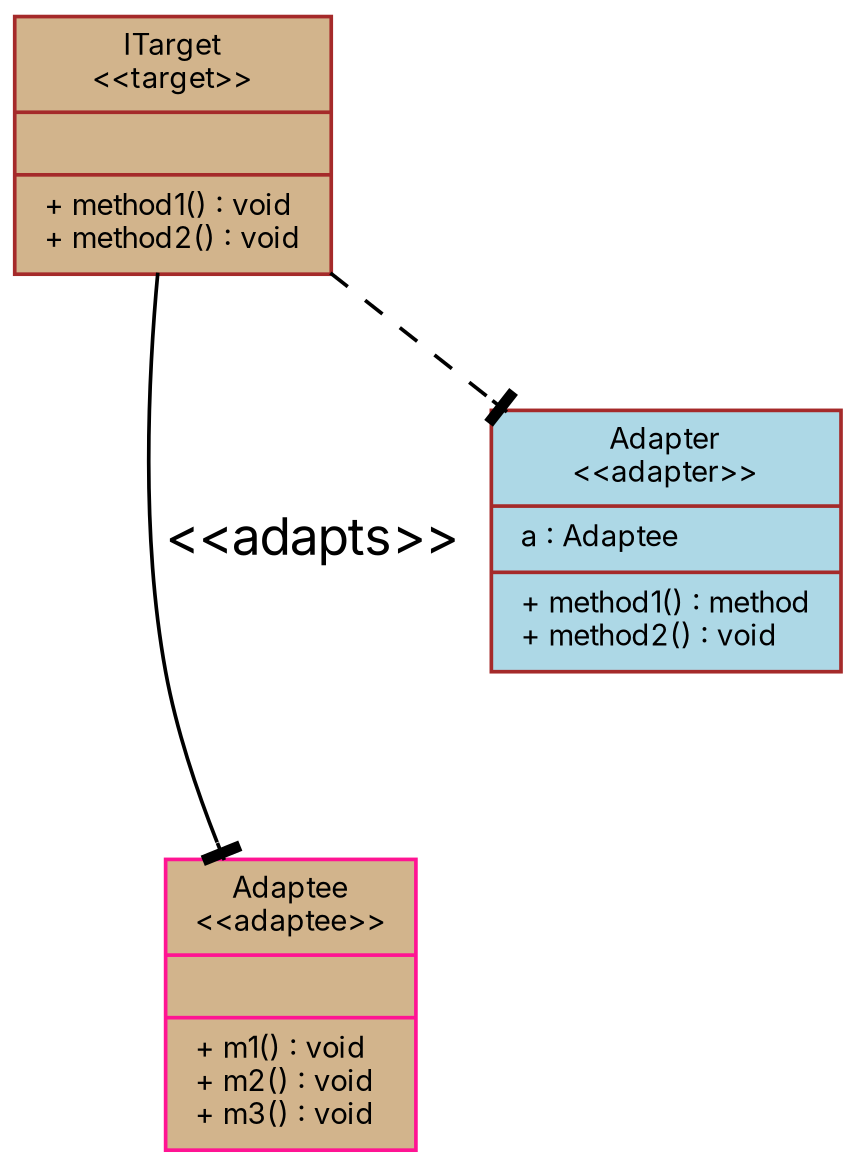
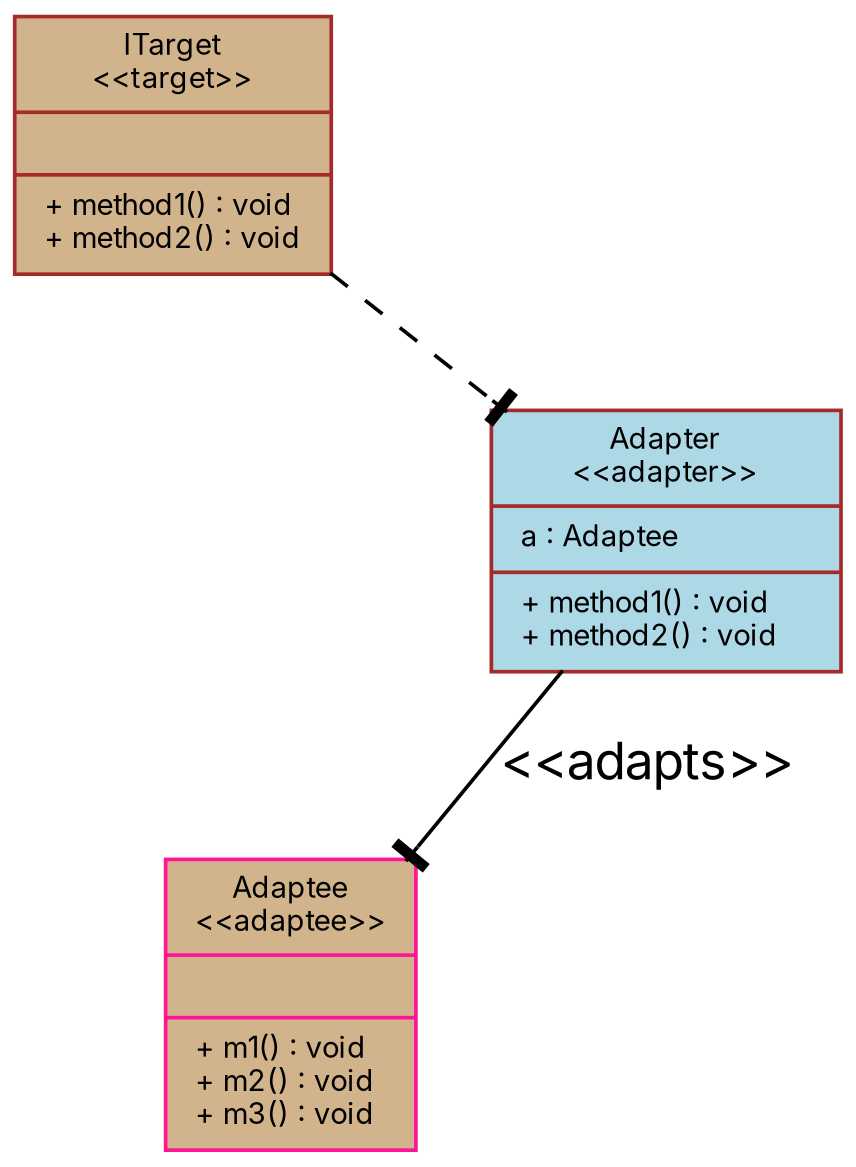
(152, 562) -> (490, 759)
(666, 604) -> (646, 604)
